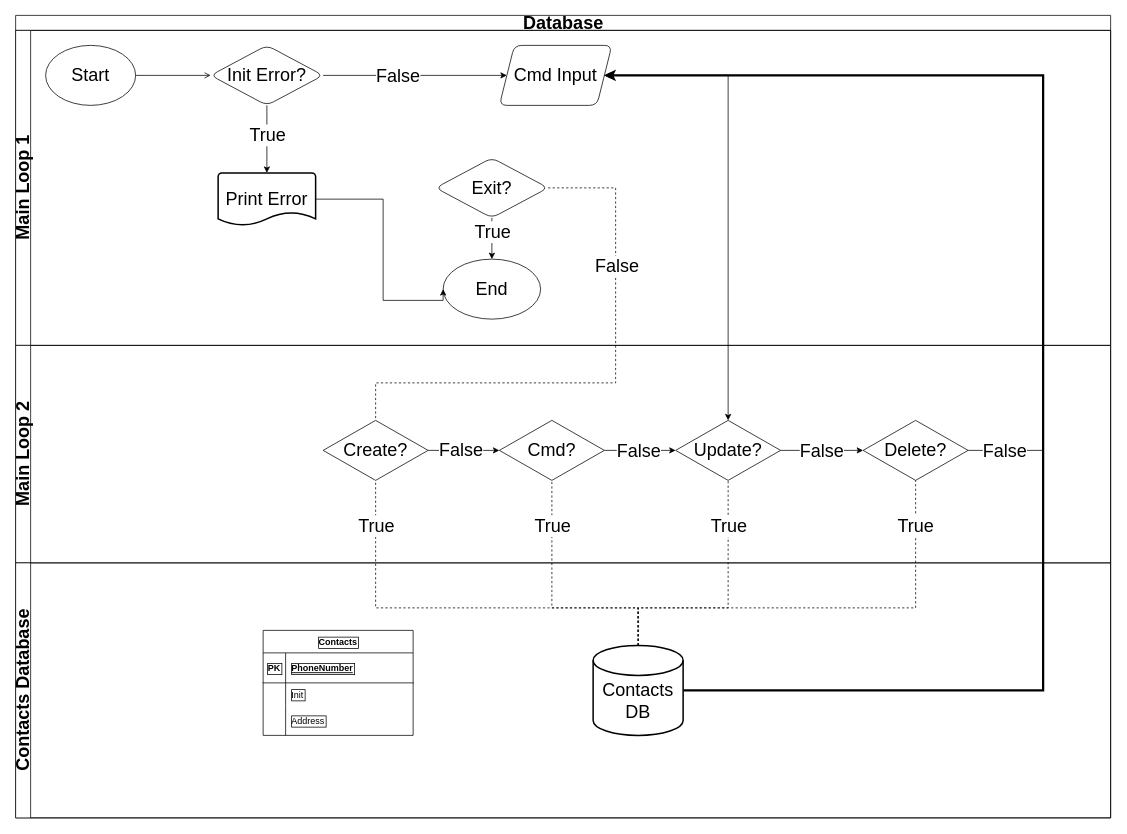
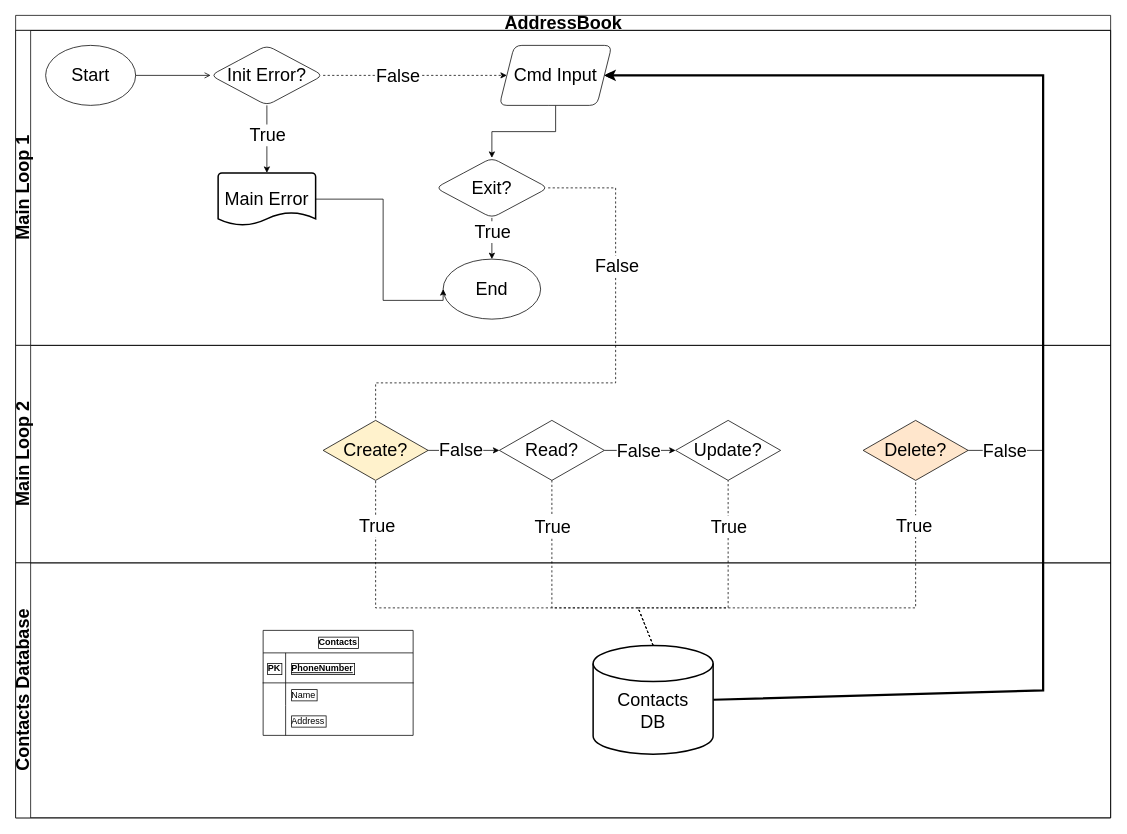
(563, 23) -> (563, 23)
(460, 75) -> (460, 75)
(267, 199) -> (267, 199)
(728, 414) -> (536, 132)
(375, 450) -> (375, 450)
(552, 450) -> (552, 450)
(819, 450) -> none
(915, 450) -> (915, 450)
(638, 690) -> (653, 700)
(300, 695) -> (301, 695)
